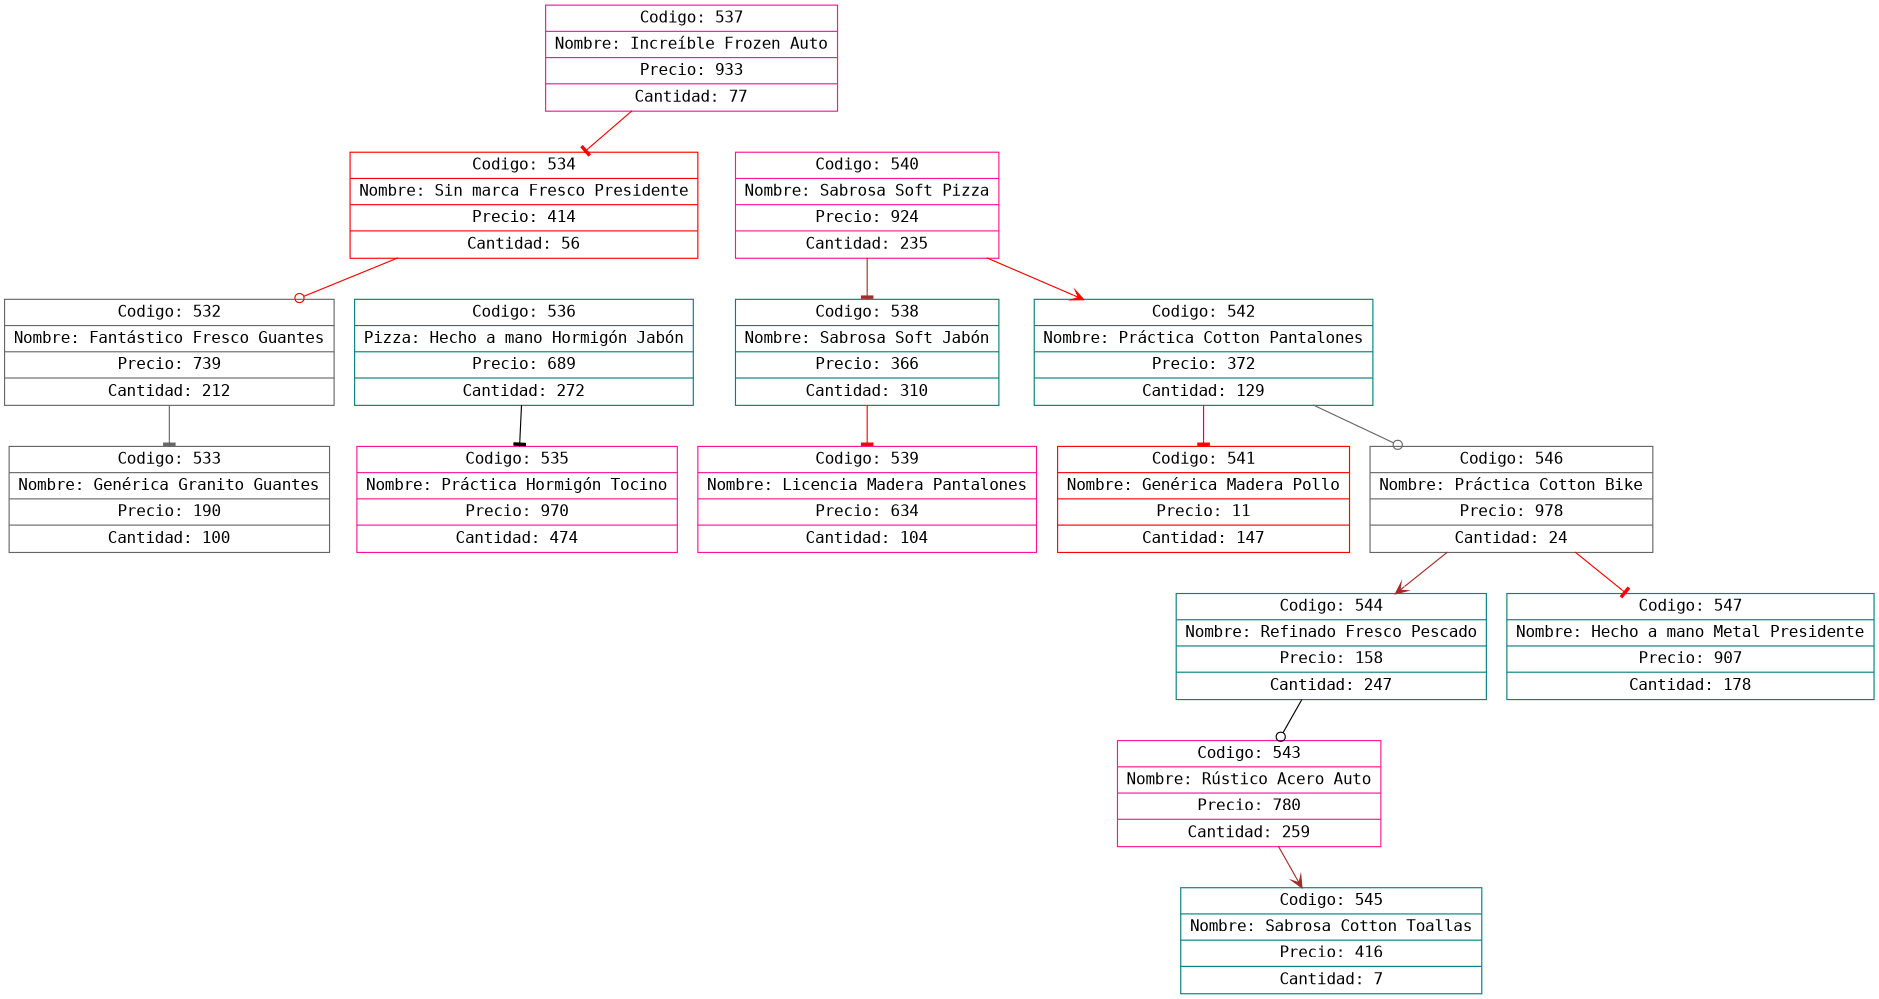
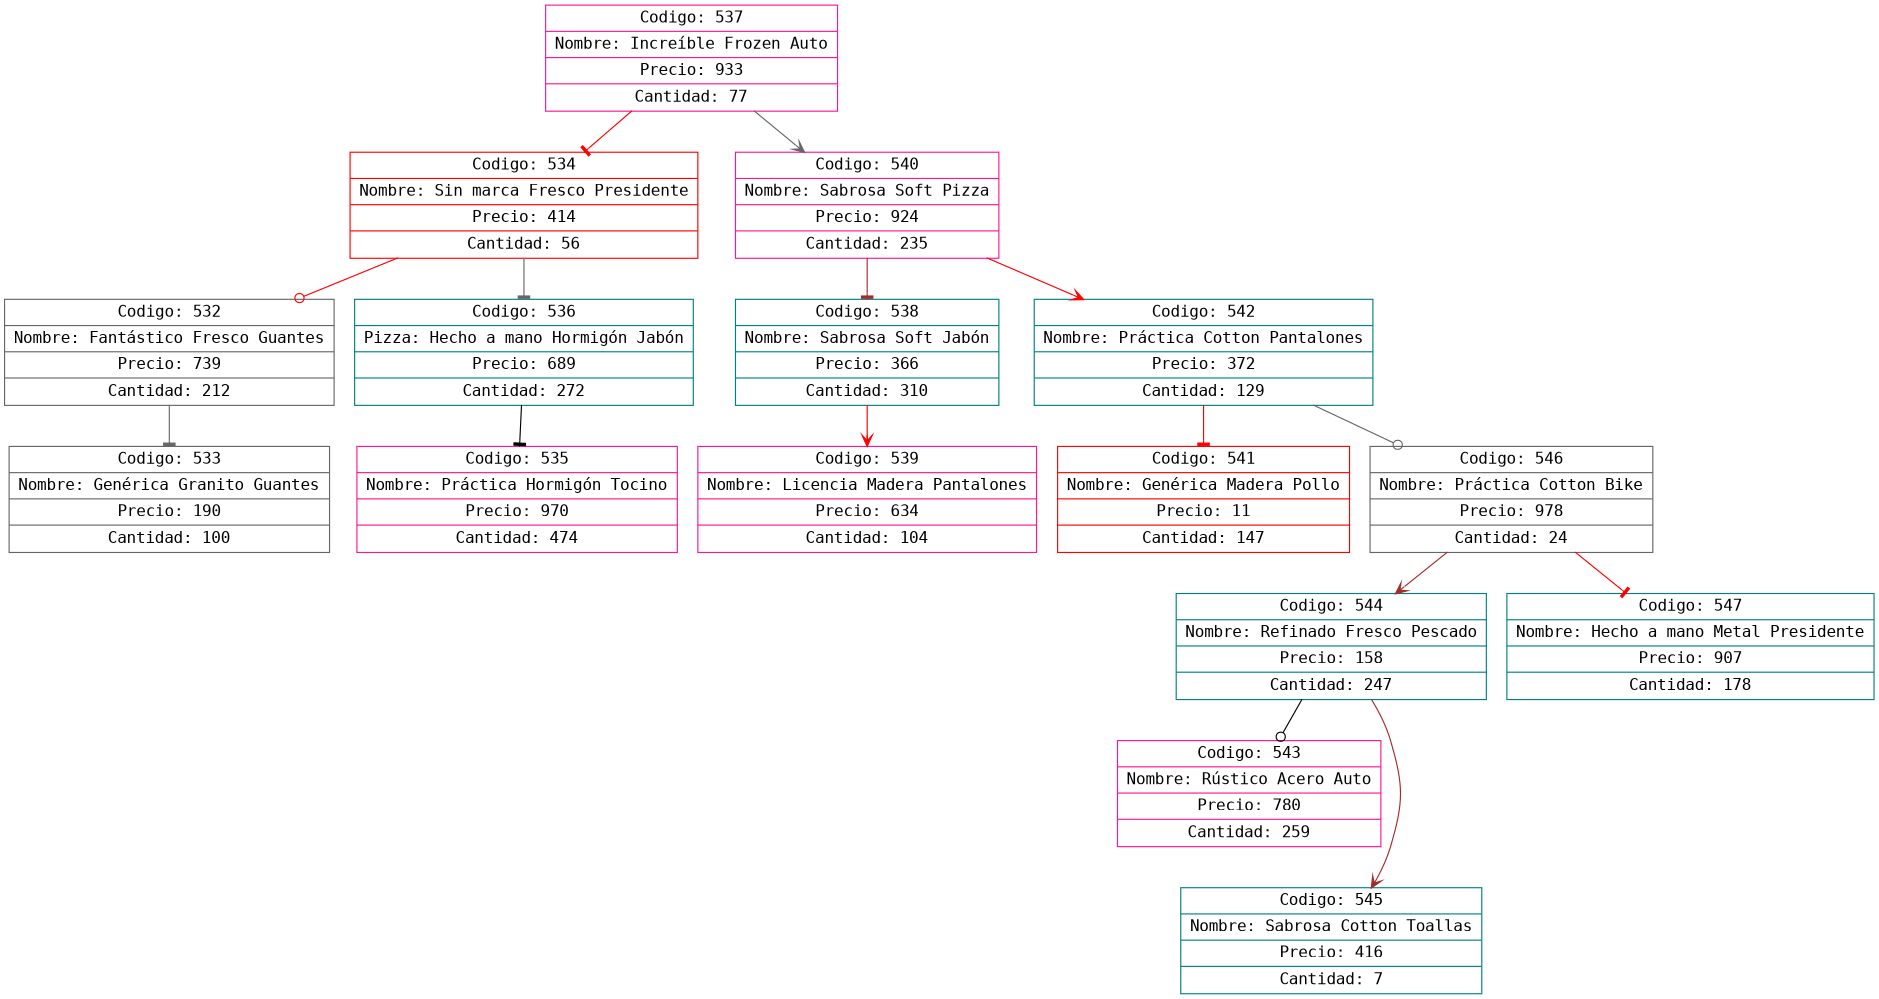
none -> (775, 128)
none -> (524, 276)
(867, 423) -> (867, 423)
(1287, 862) -> (1400, 788)
